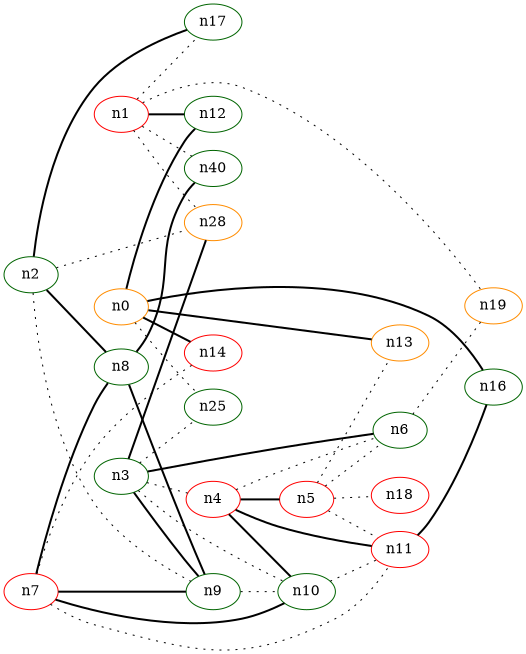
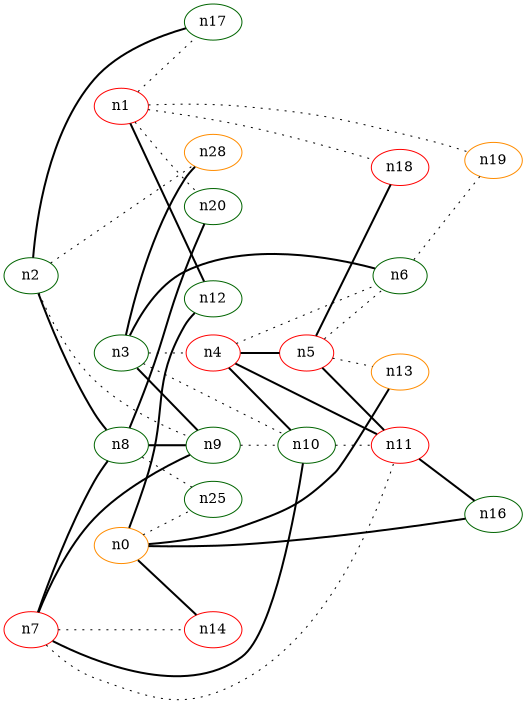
(162, 168) -> (262, 130)
(213, 168) -> (213, 207)
(167, 442) -> (168, 473)
(353, 497) -> (355, 256)
(353, 524) -> (353, 399)
